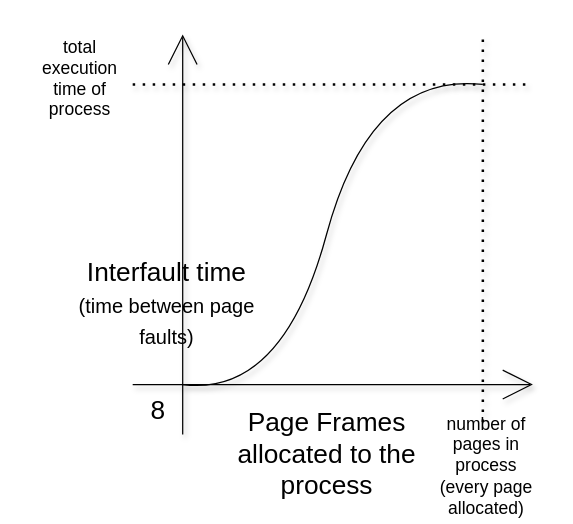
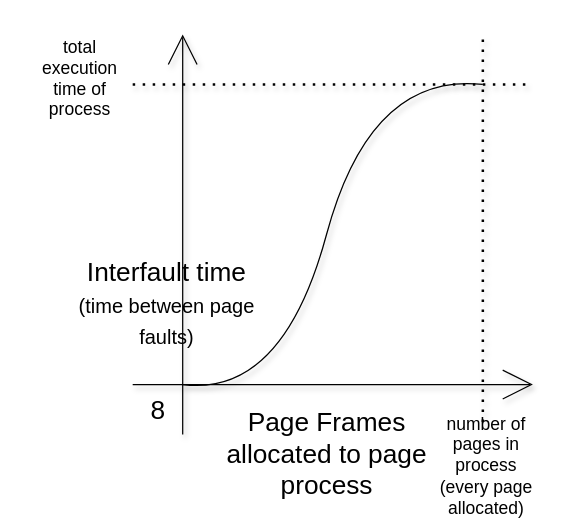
(327, 453) -> (327, 453)
